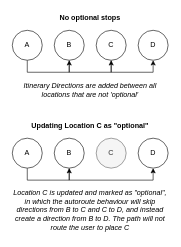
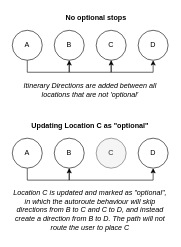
(90, 18) -> (96, 18)
